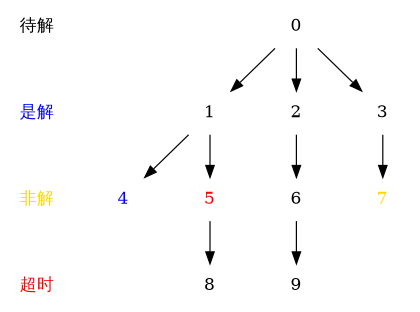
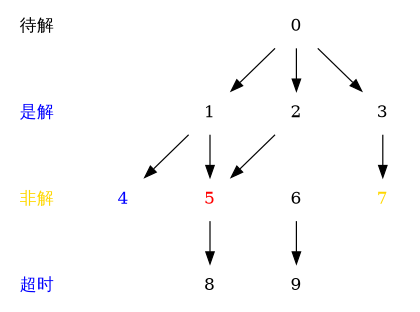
(296, 150) -> (258, 152)
(37, 286) -> (37, 286)
